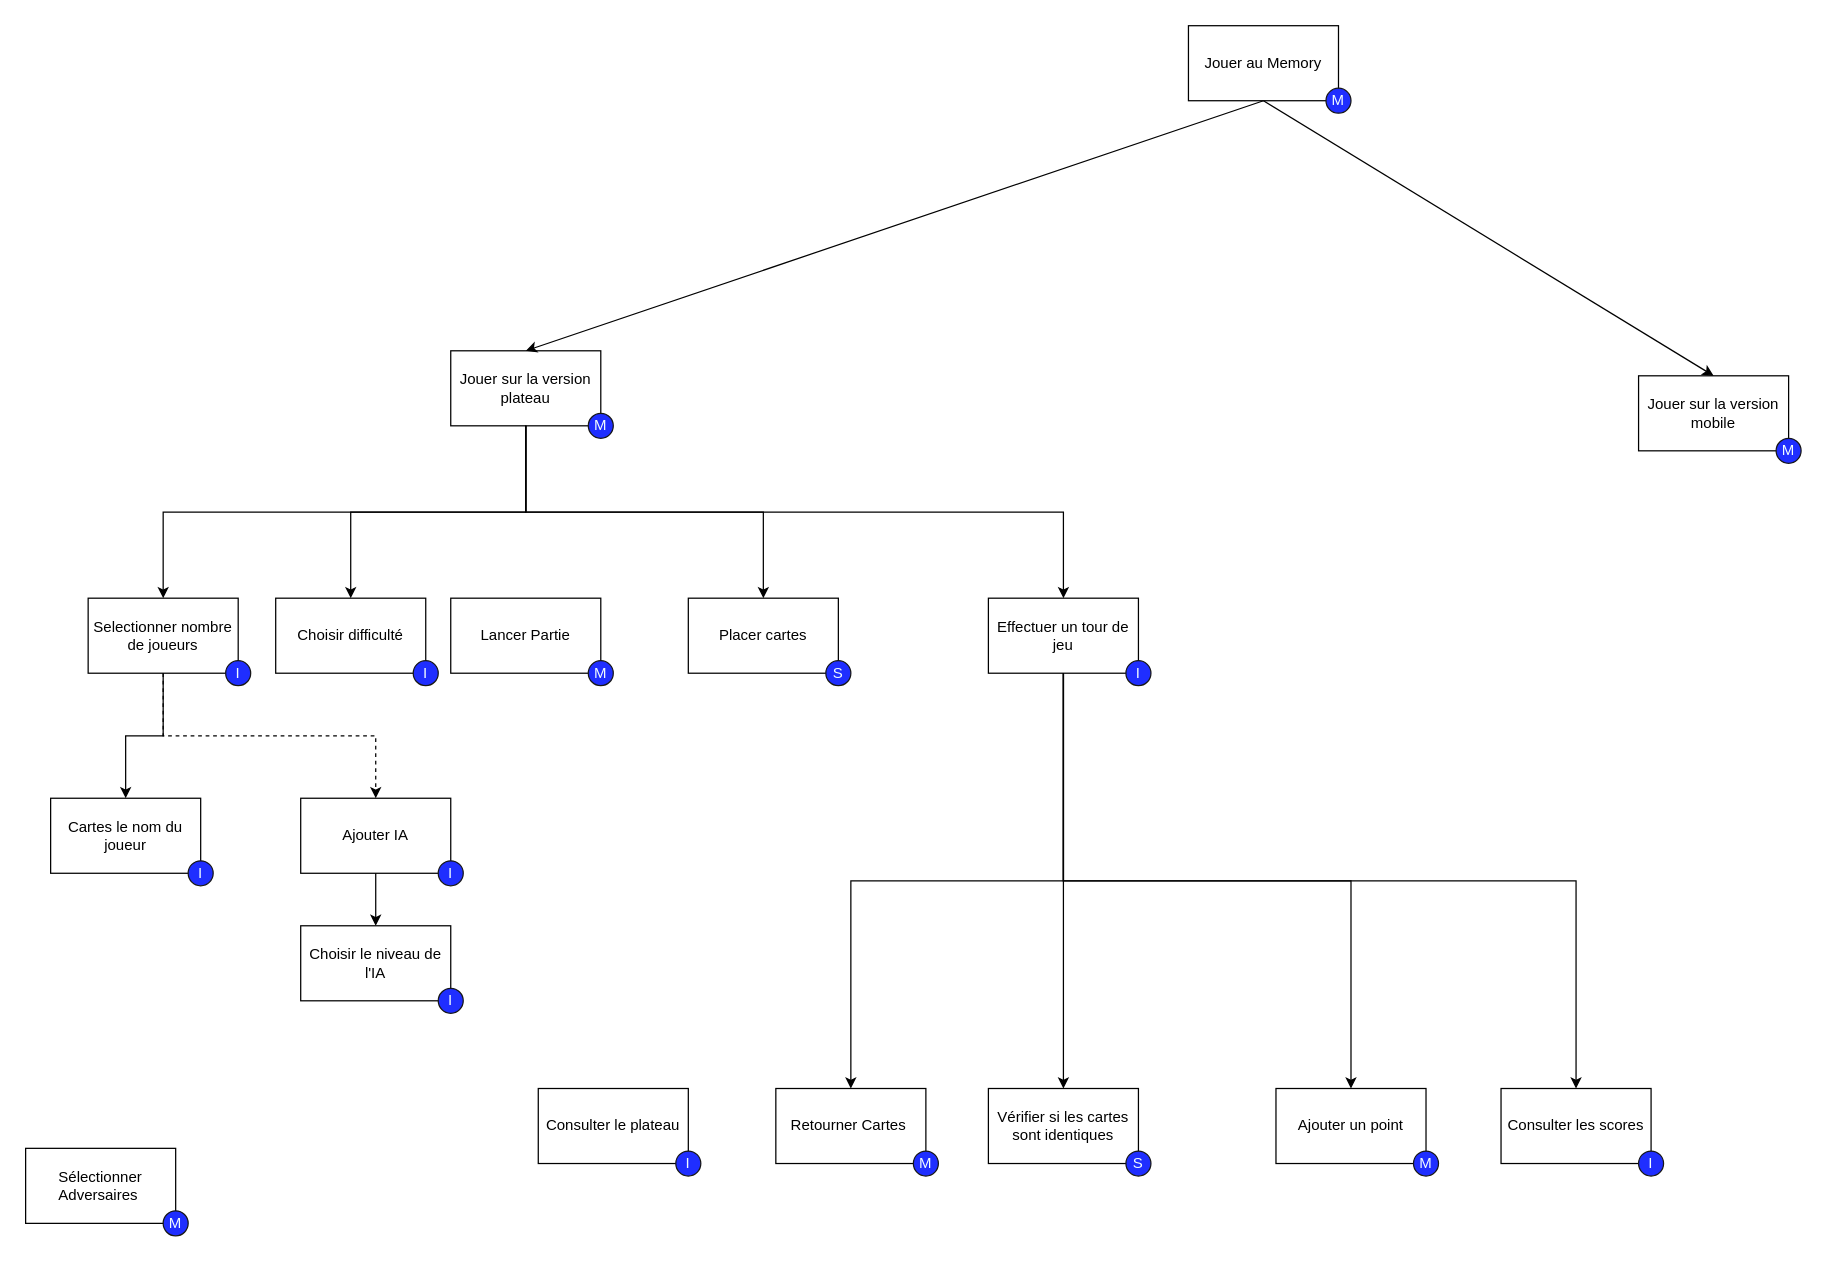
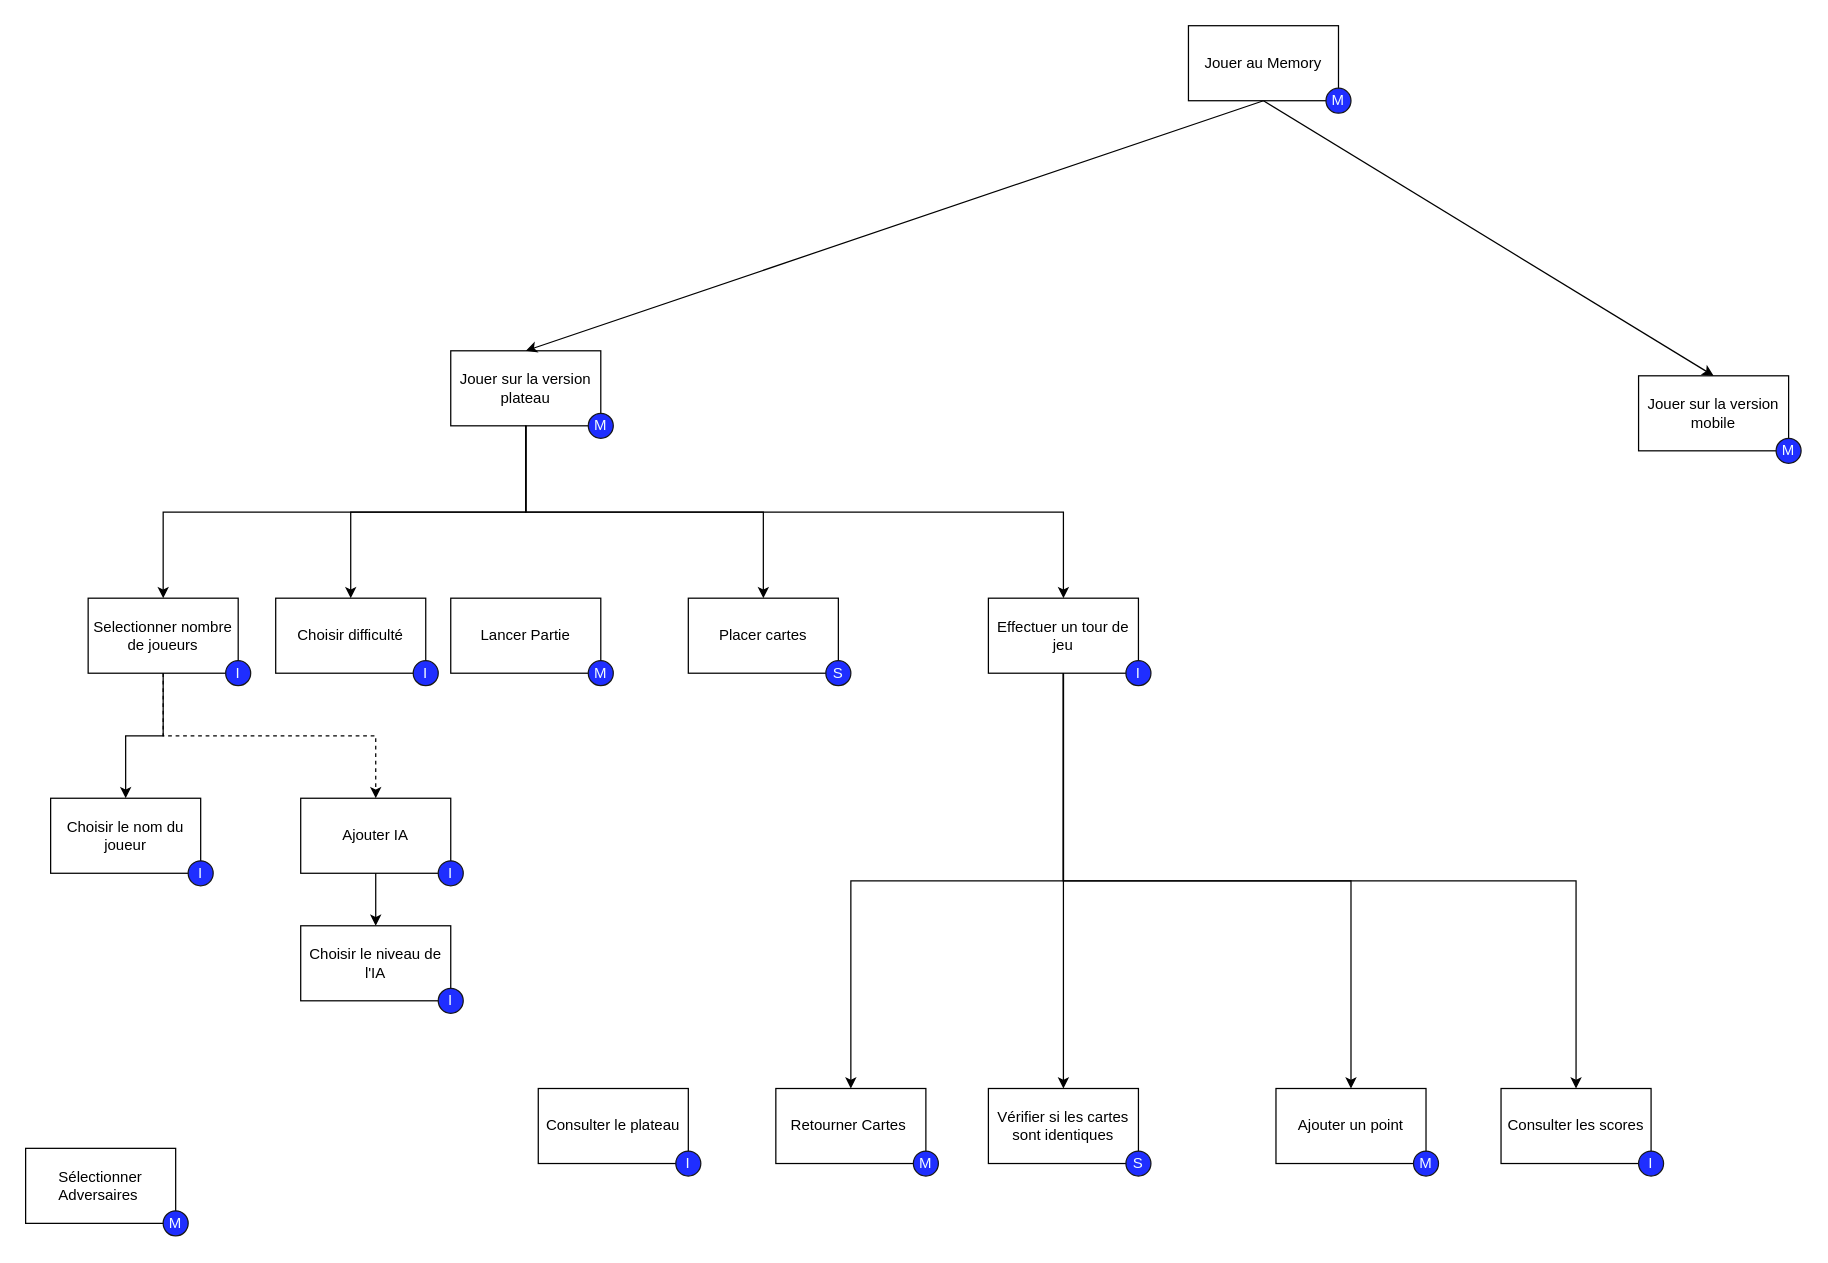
(126, 836) -> (126, 836)
